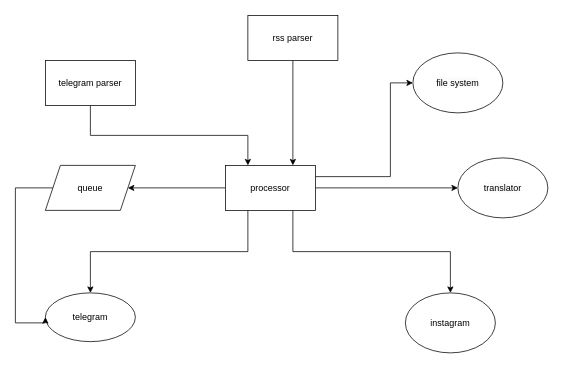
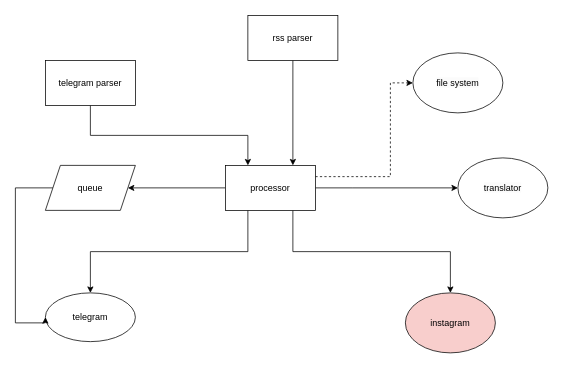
(390, 159) -> (390, 159)
(450, 323) -> (450, 323)
